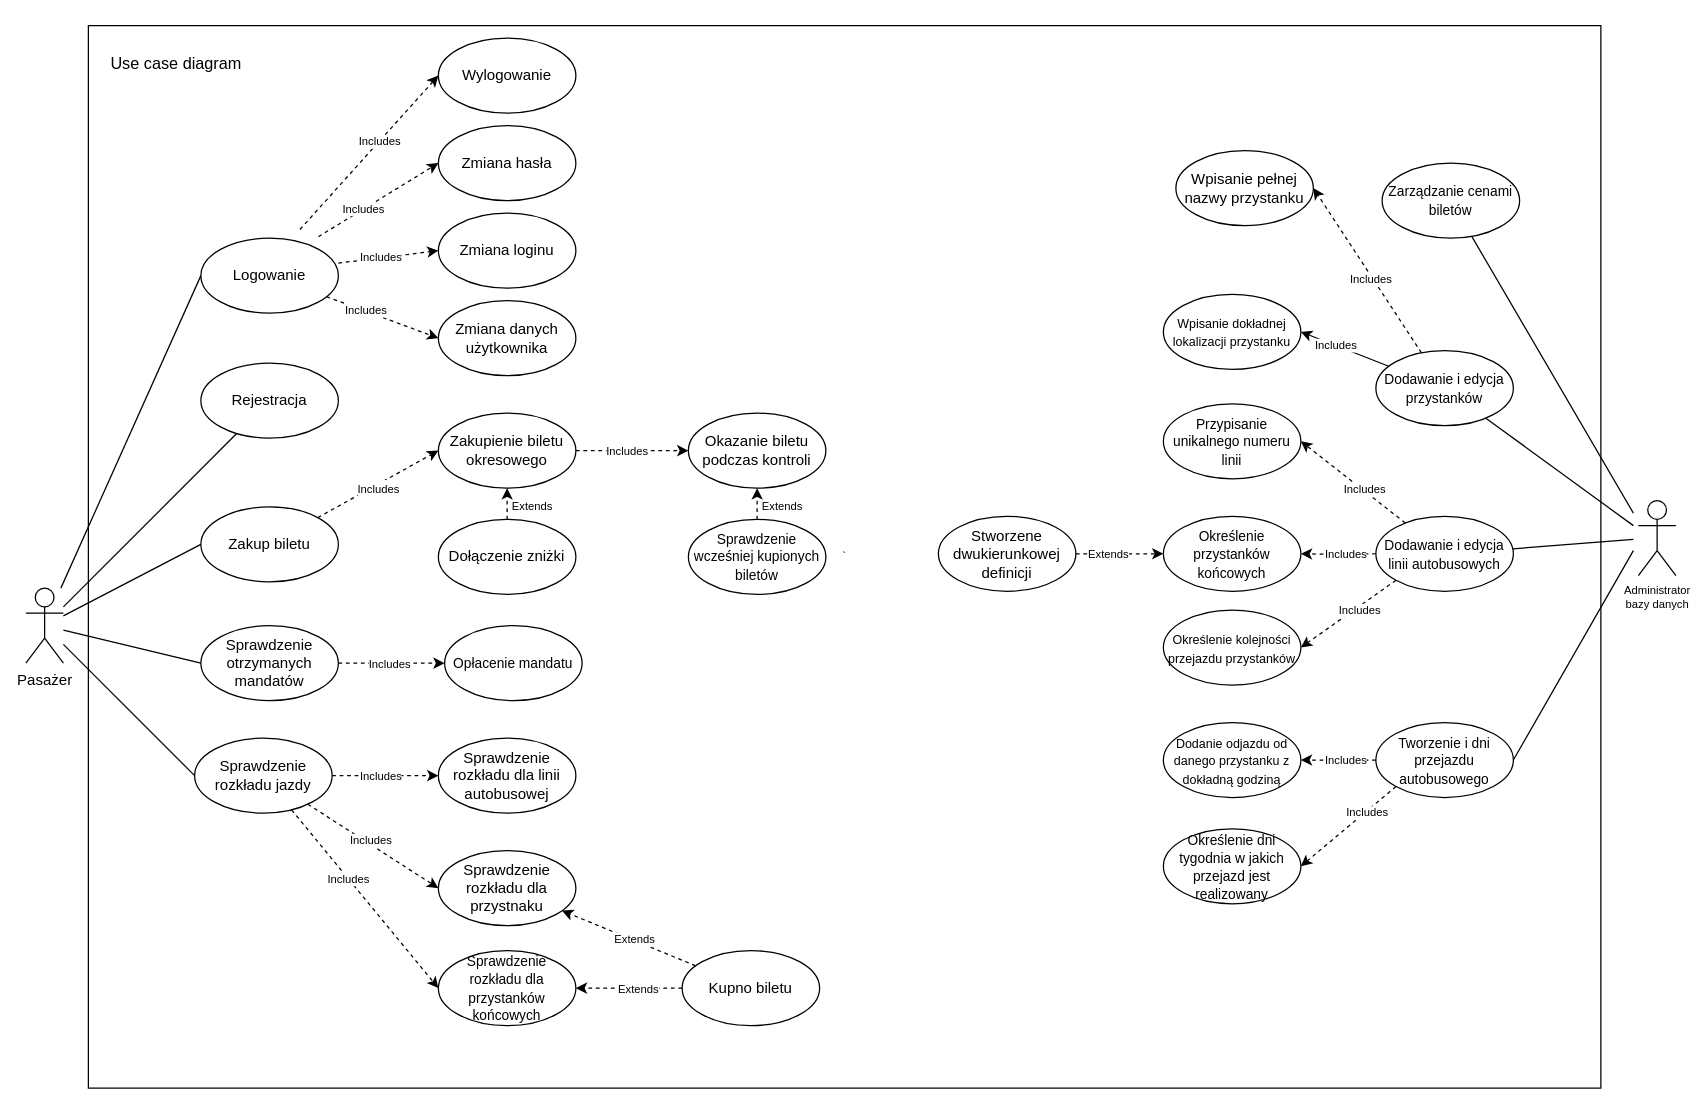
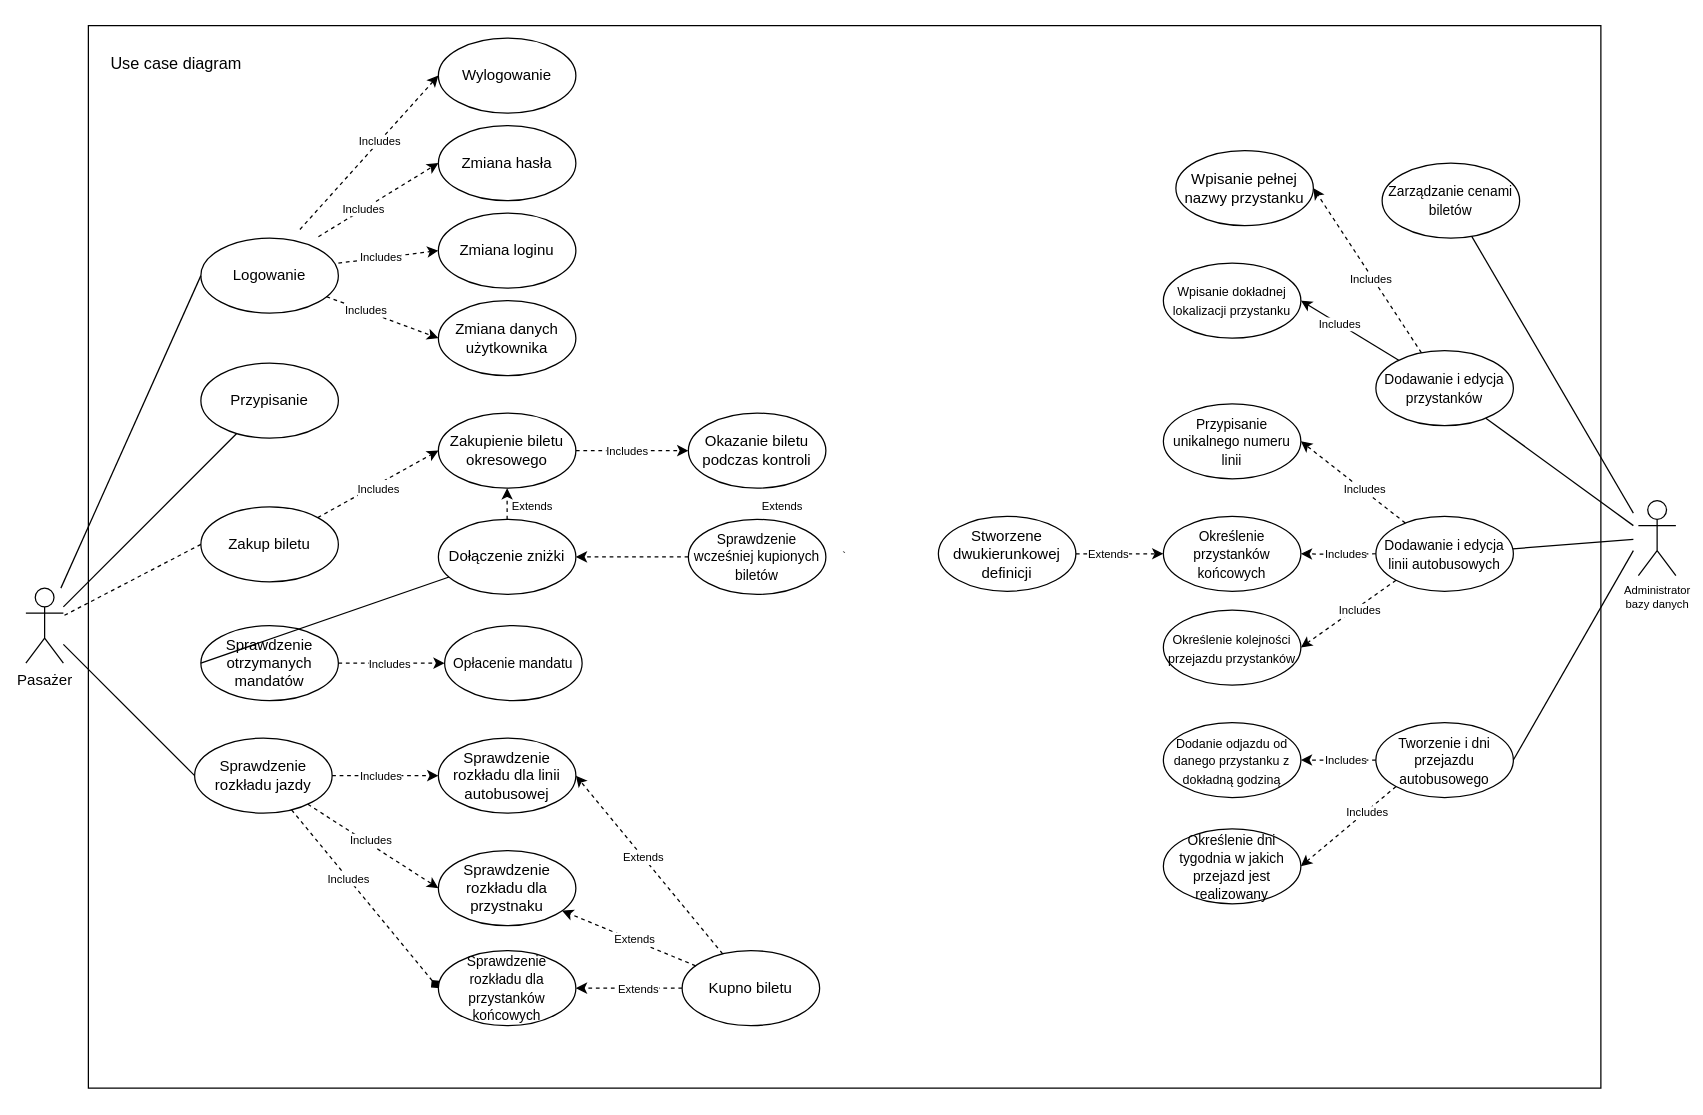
(1232, 332) -> (1232, 301)
(269, 401) -> (269, 401)
(757, 508) -> (636, 557)
(132, 580) -> (132, 580)
(132, 647) -> (325, 620)
none -> (652, 868)
(431, 980) -> (431, 979)
